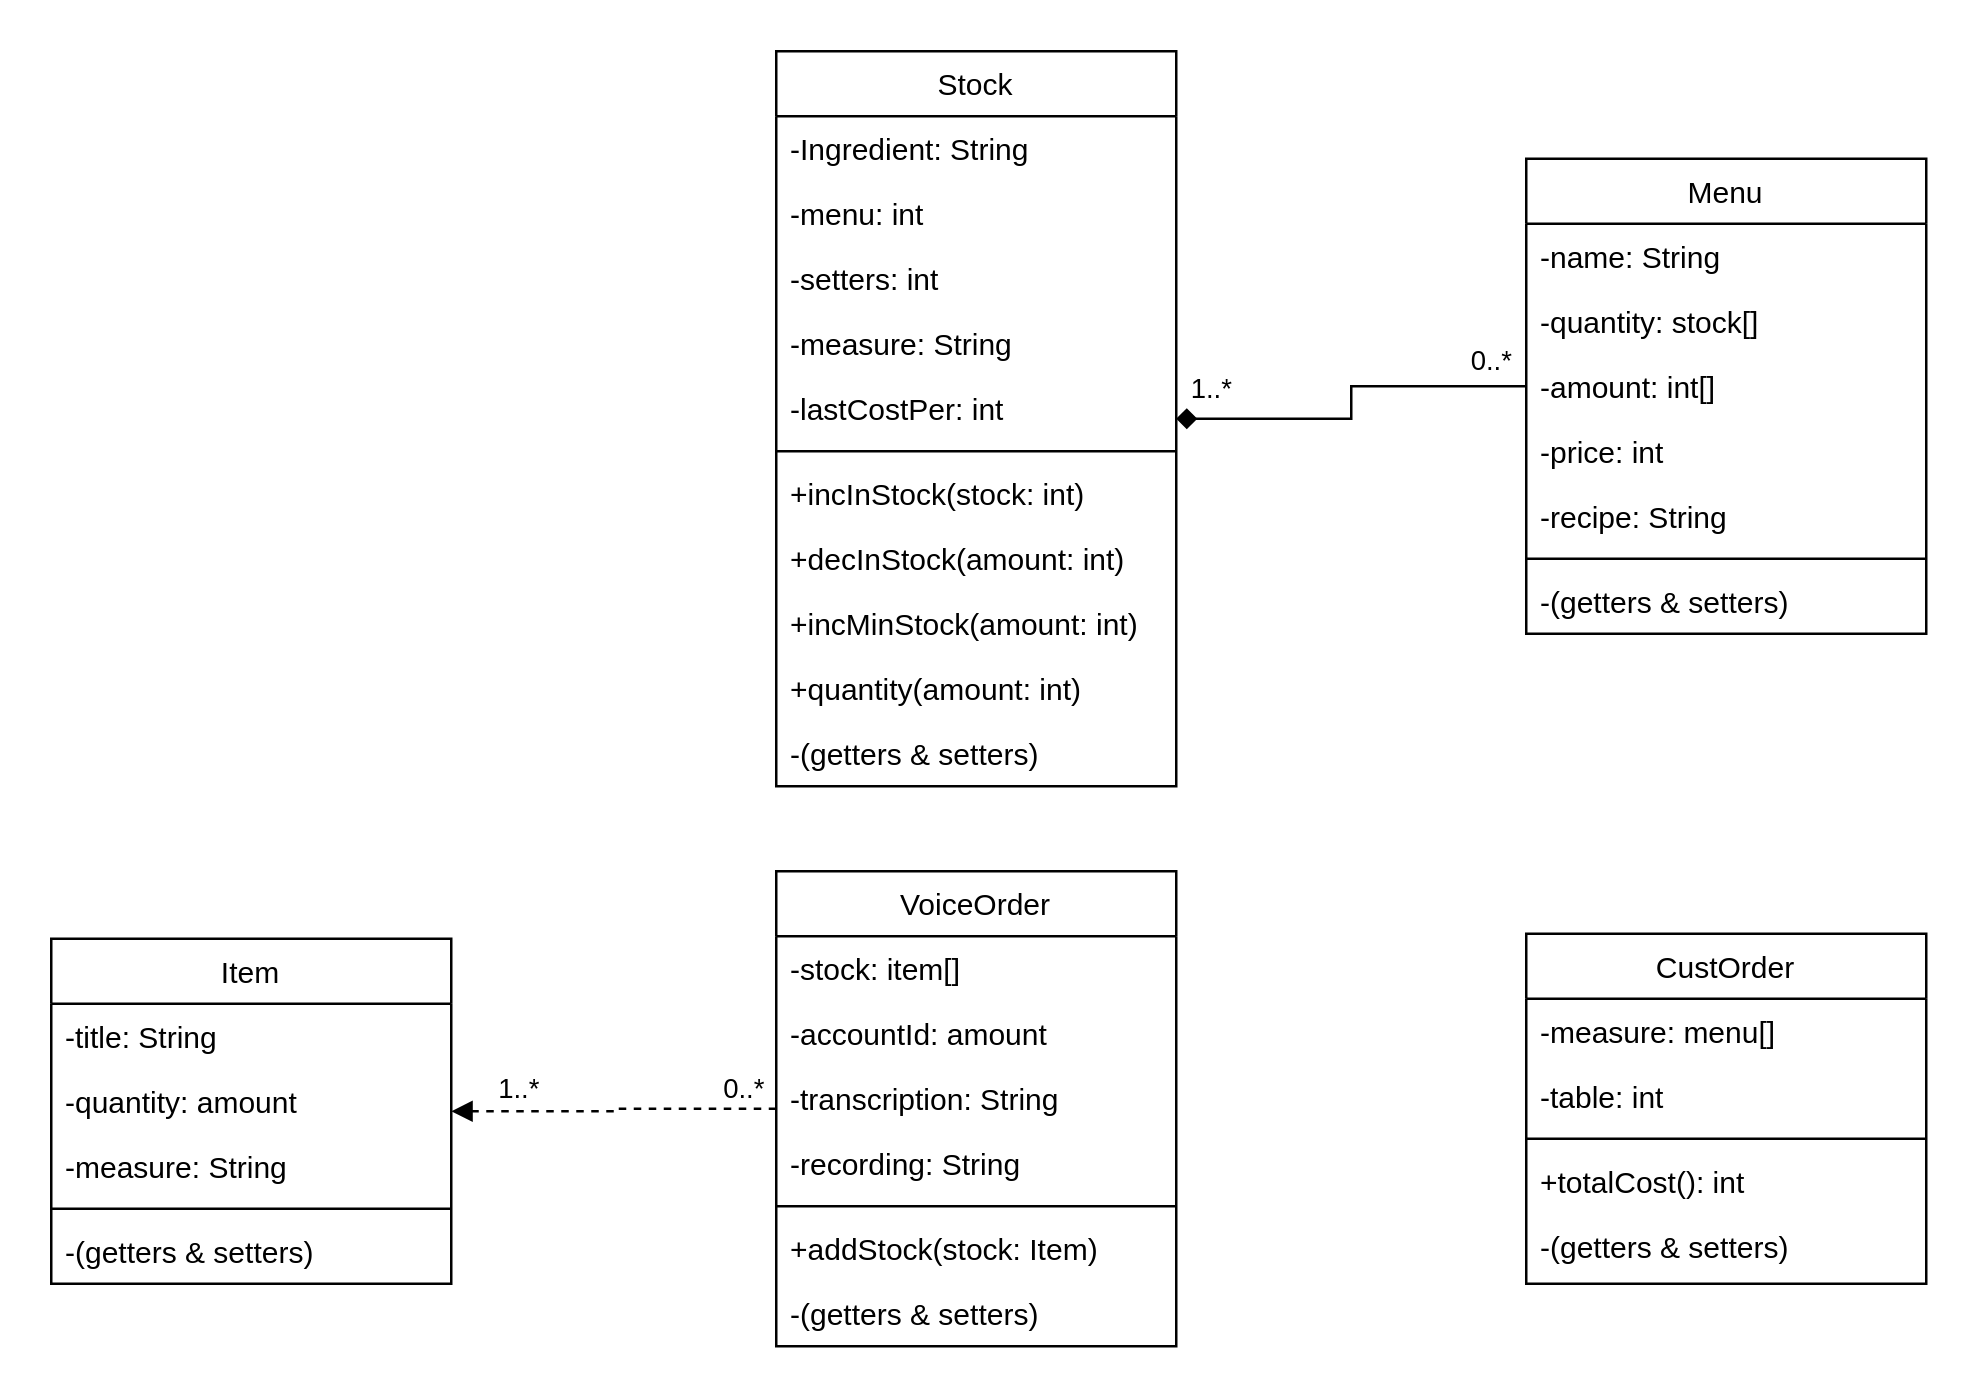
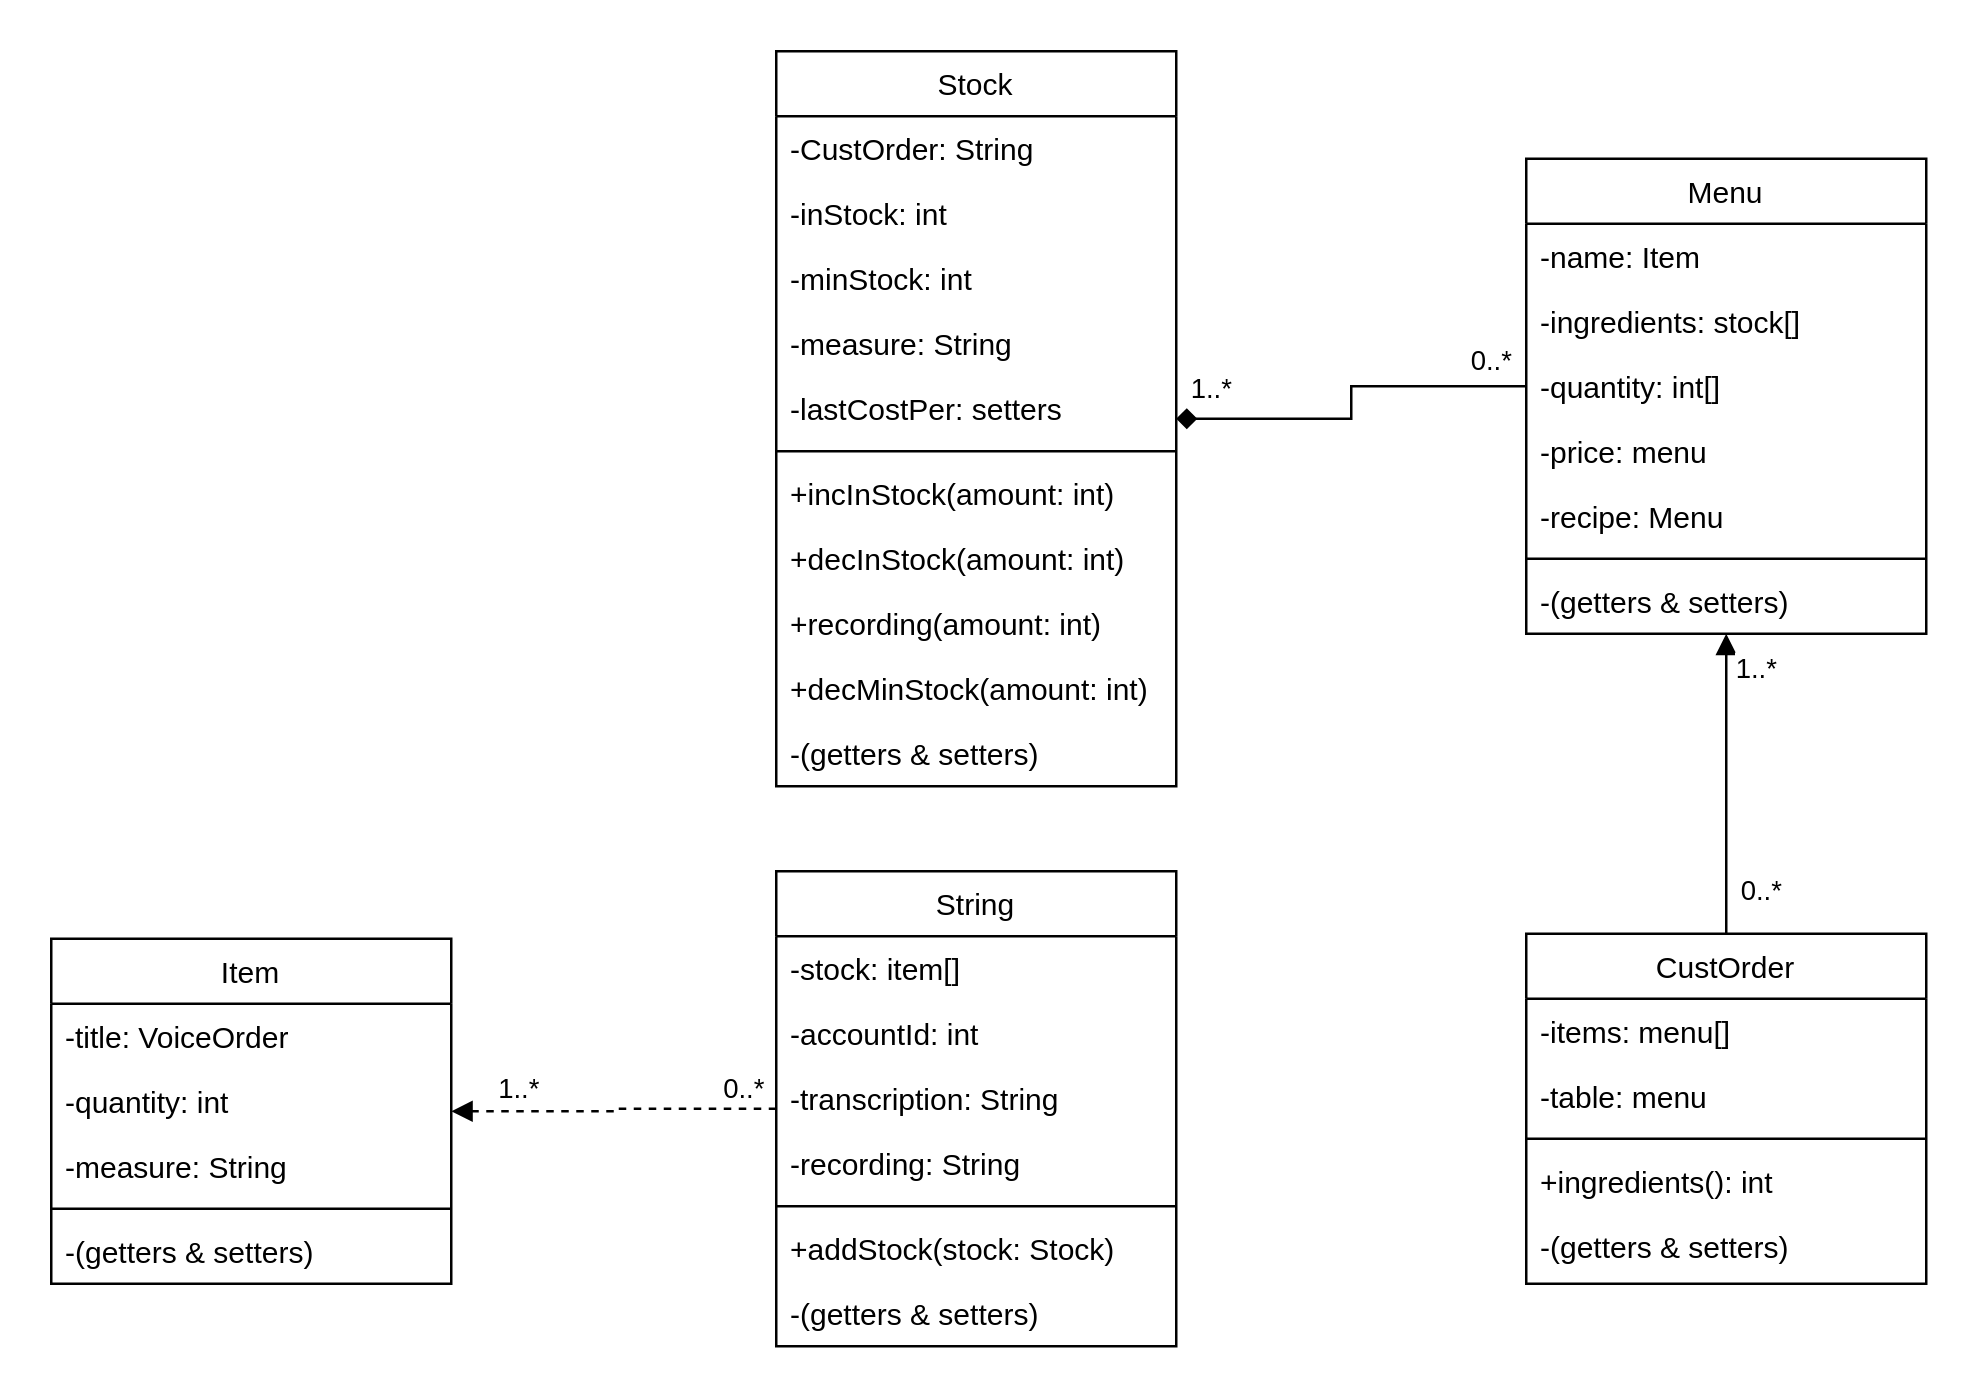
(934, 150) -> (930, 150)
(862, 215) -> (884, 215)
(1638, 258) -> (1625, 258)
(888, 280) -> (892, 280)
(1680, 323) -> (1701, 323)
(1646, 388) -> (1659, 388)
(917, 410) -> (955, 410)
(1617, 453) -> (1629, 453)
(968, 495) -> (976, 495)
(1650, 518) -> (1638, 518)
(981, 625) -> (968, 625)
(959, 690) -> (984, 690)
none -> (1726, 794)
(975, 905) -> (975, 905)
(1667, 1033) -> (1646, 1033)
(933, 1035) -> (904, 1035)
(163, 1038) -> (197, 1038)
(1617, 1098) -> (1629, 1098)
(196, 1103) -> (167, 1103)
(1667, 1183) -> (1680, 1183)
(967, 1250) -> (975, 1250)
